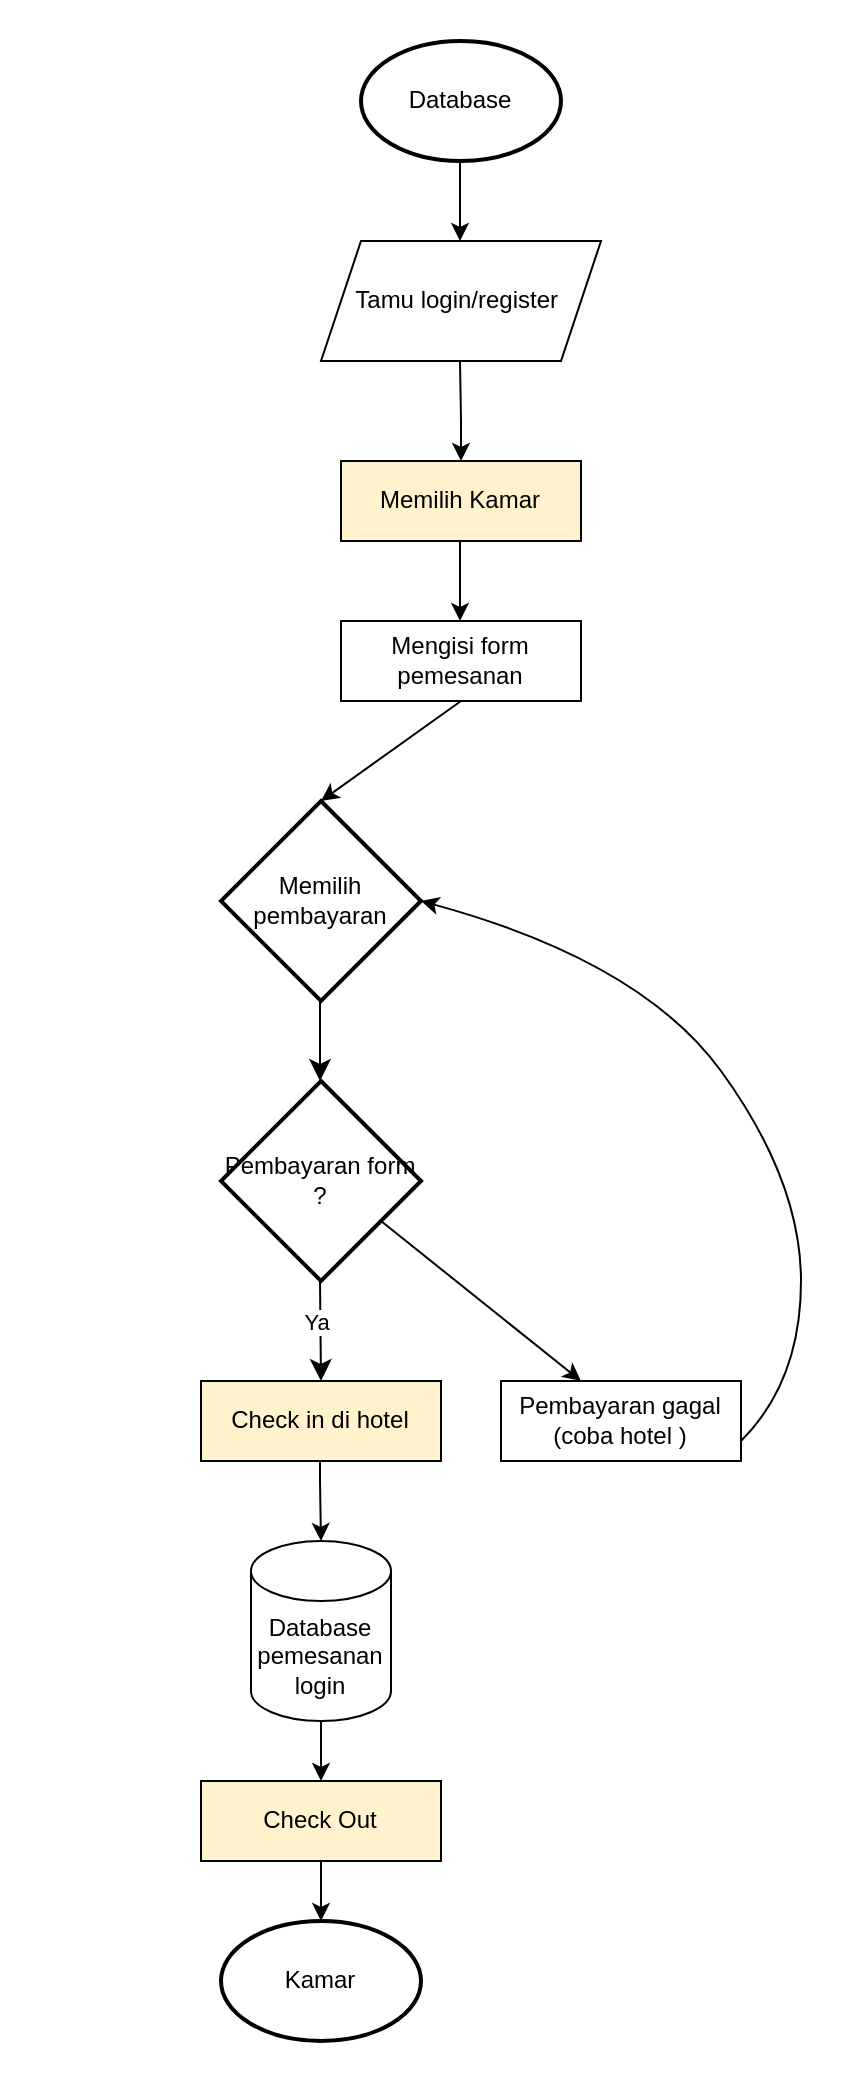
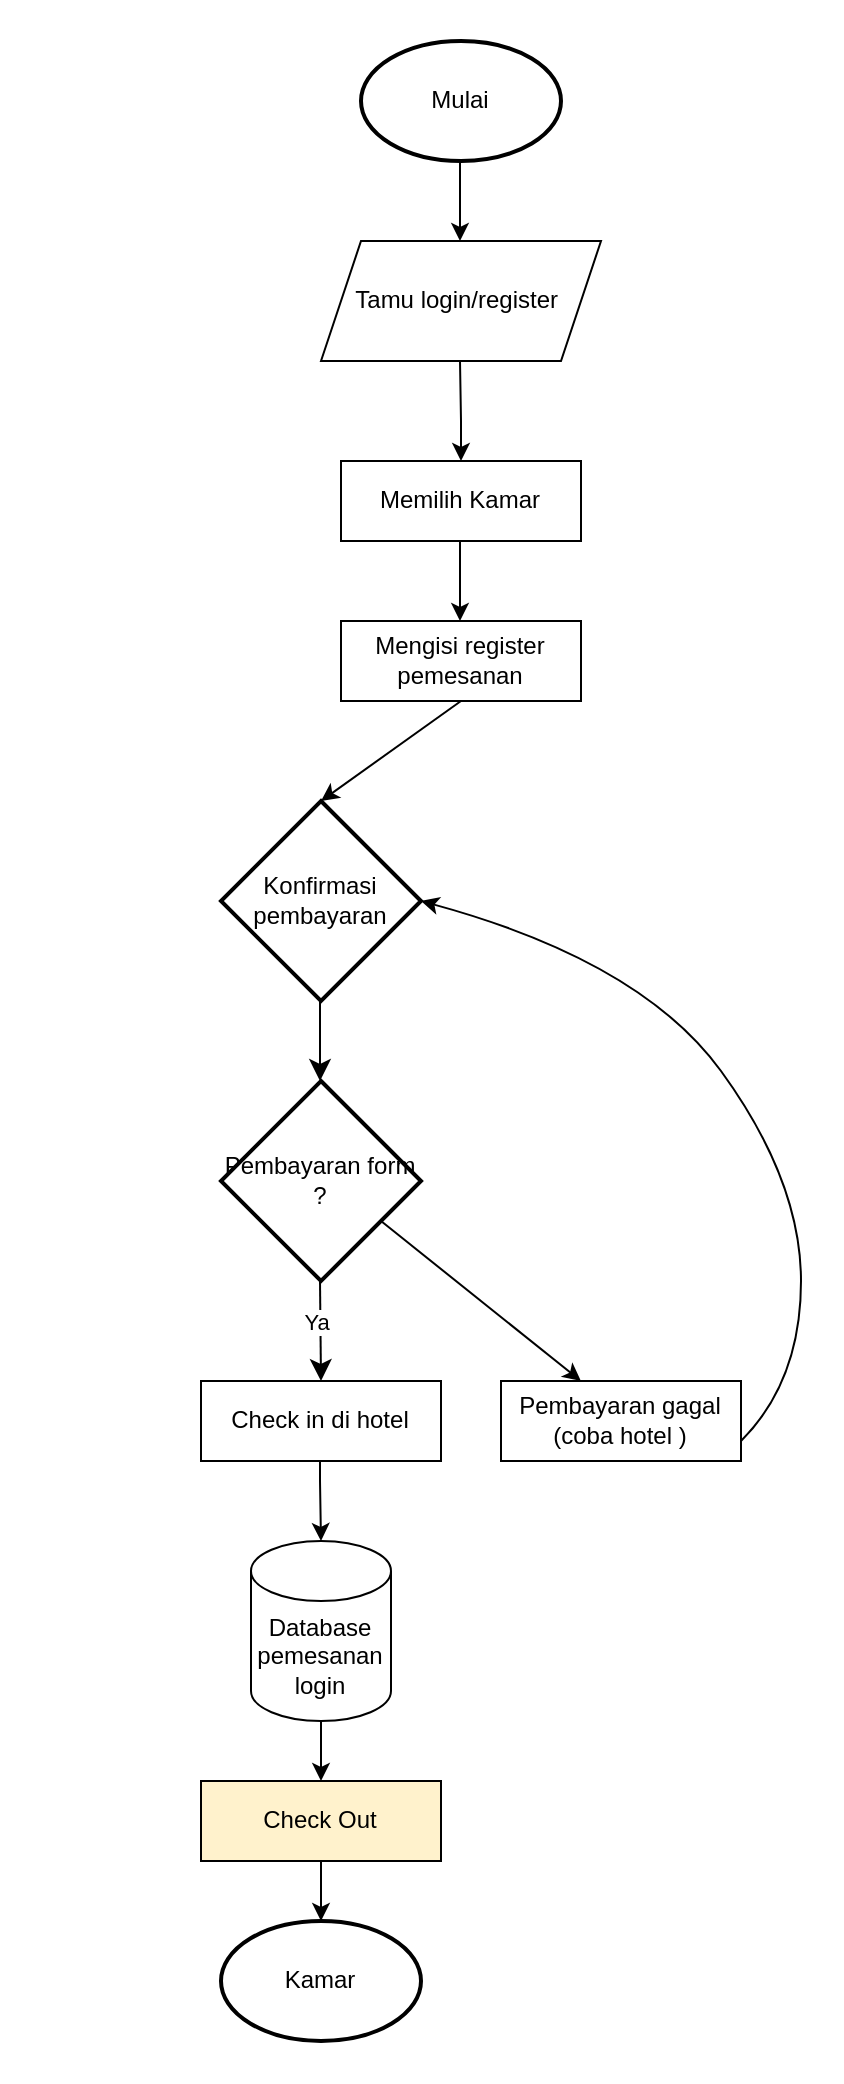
(461, 101) -> (461, 101)
(461, 501) -> (461, 501)
(461, 661) -> (461, 661)
(321, 901) -> (321, 901)
(321, 1421) -> (321, 1421)
